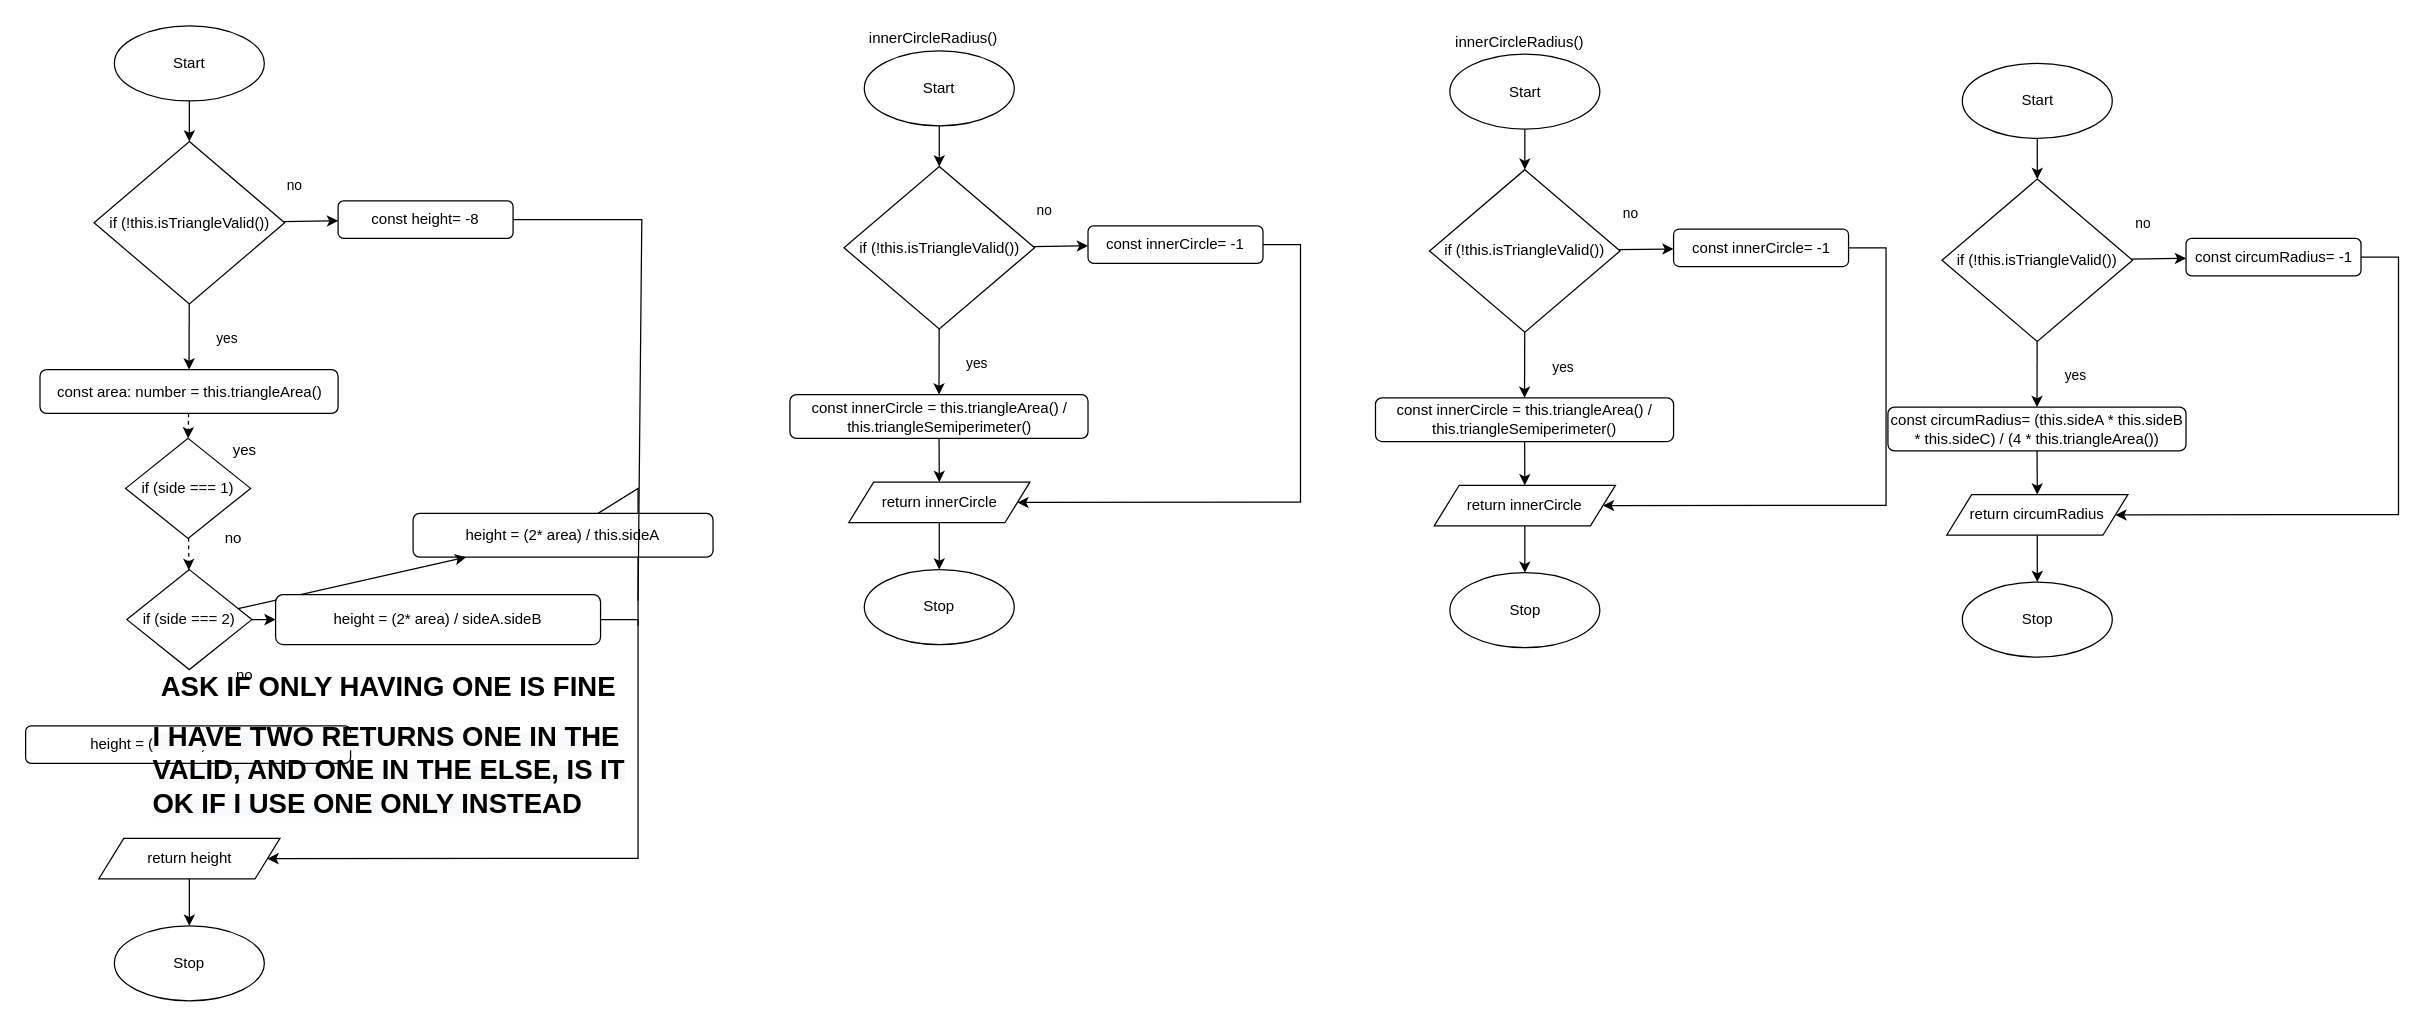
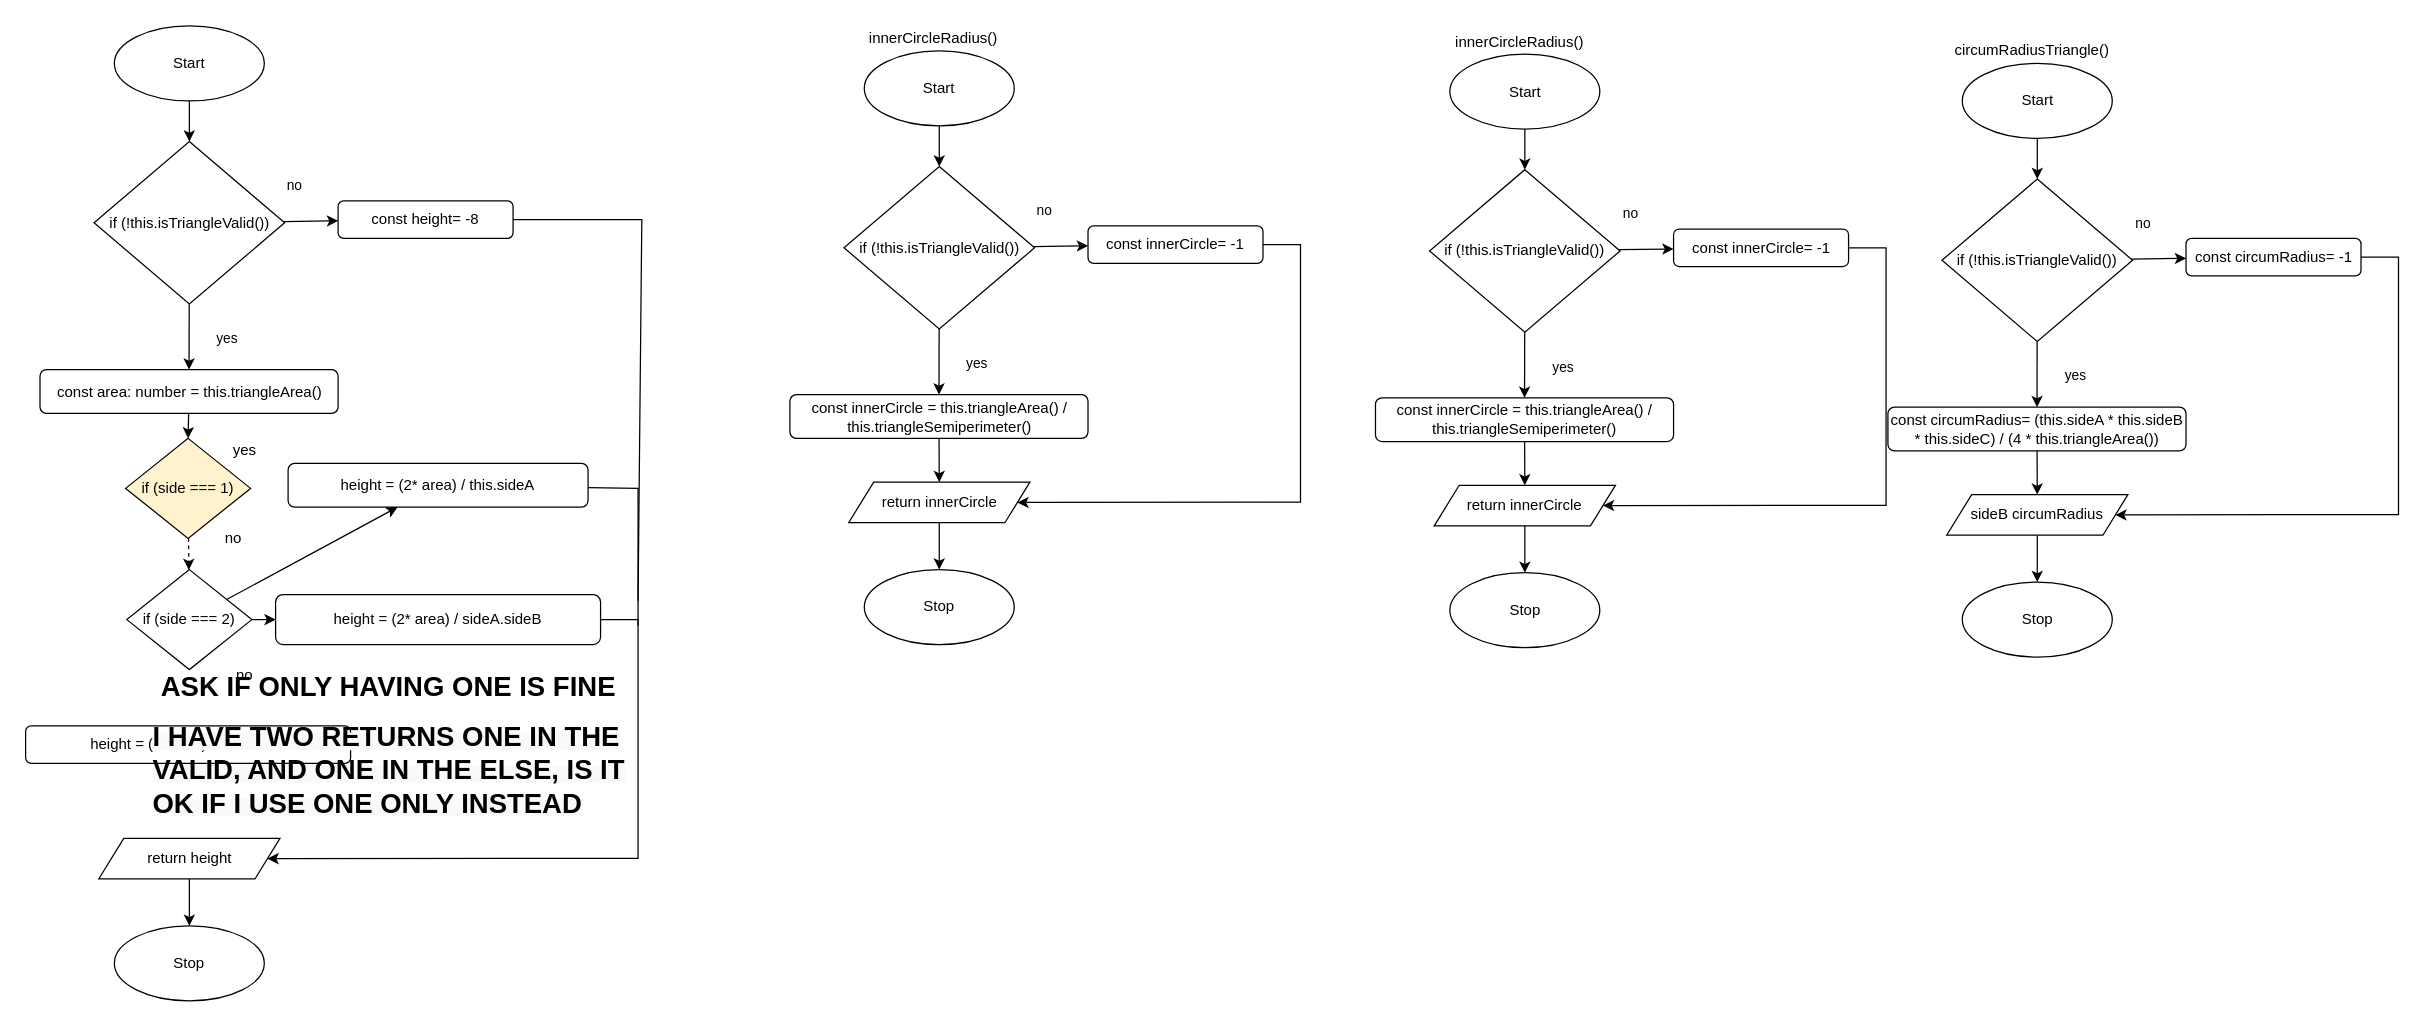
none -> (2031, 51)
(188, 422) -> (188, 422)
(188, 488) -> (188, 488)
(2038, 514) -> (2038, 514)
(563, 535) -> (438, 485)
